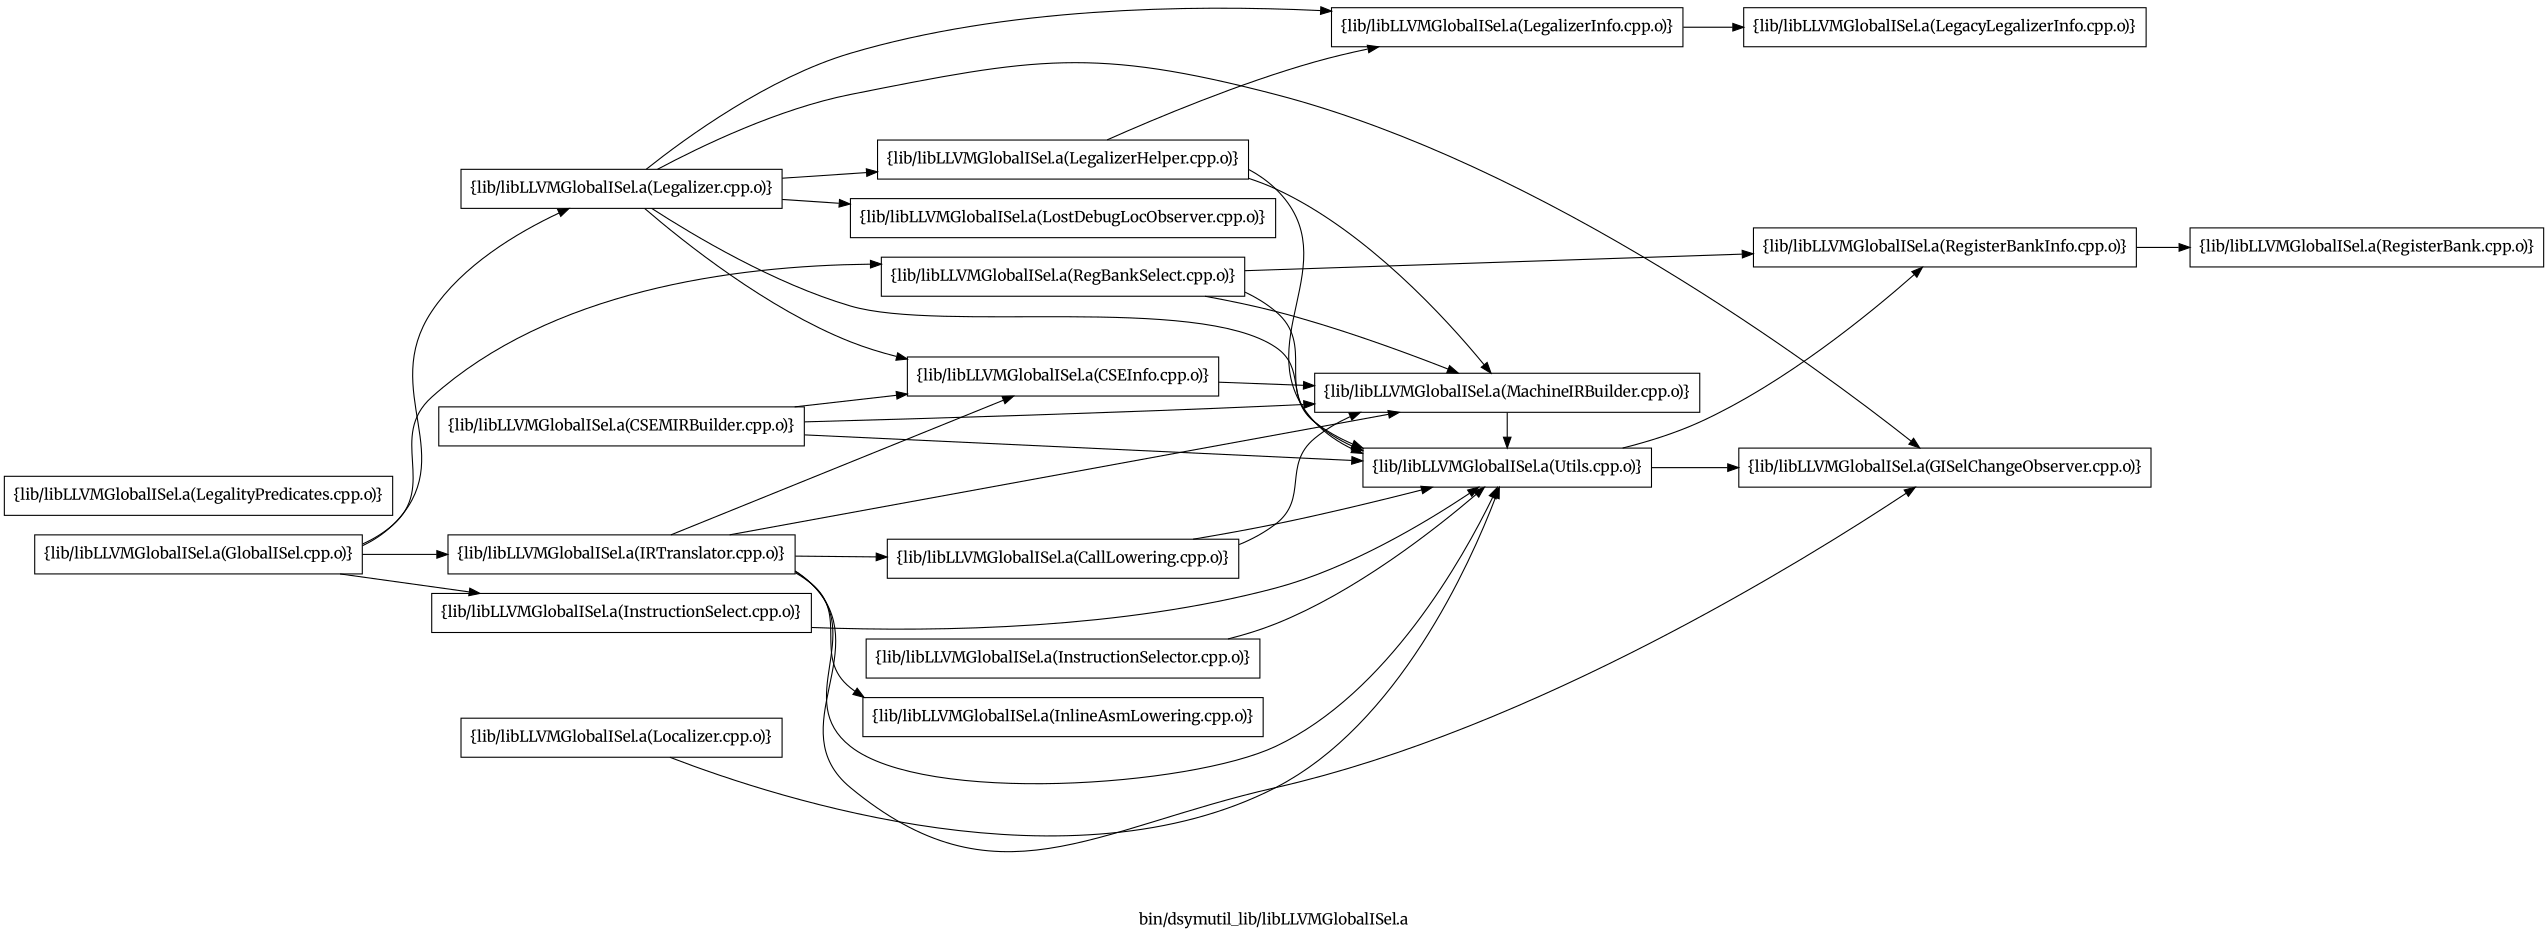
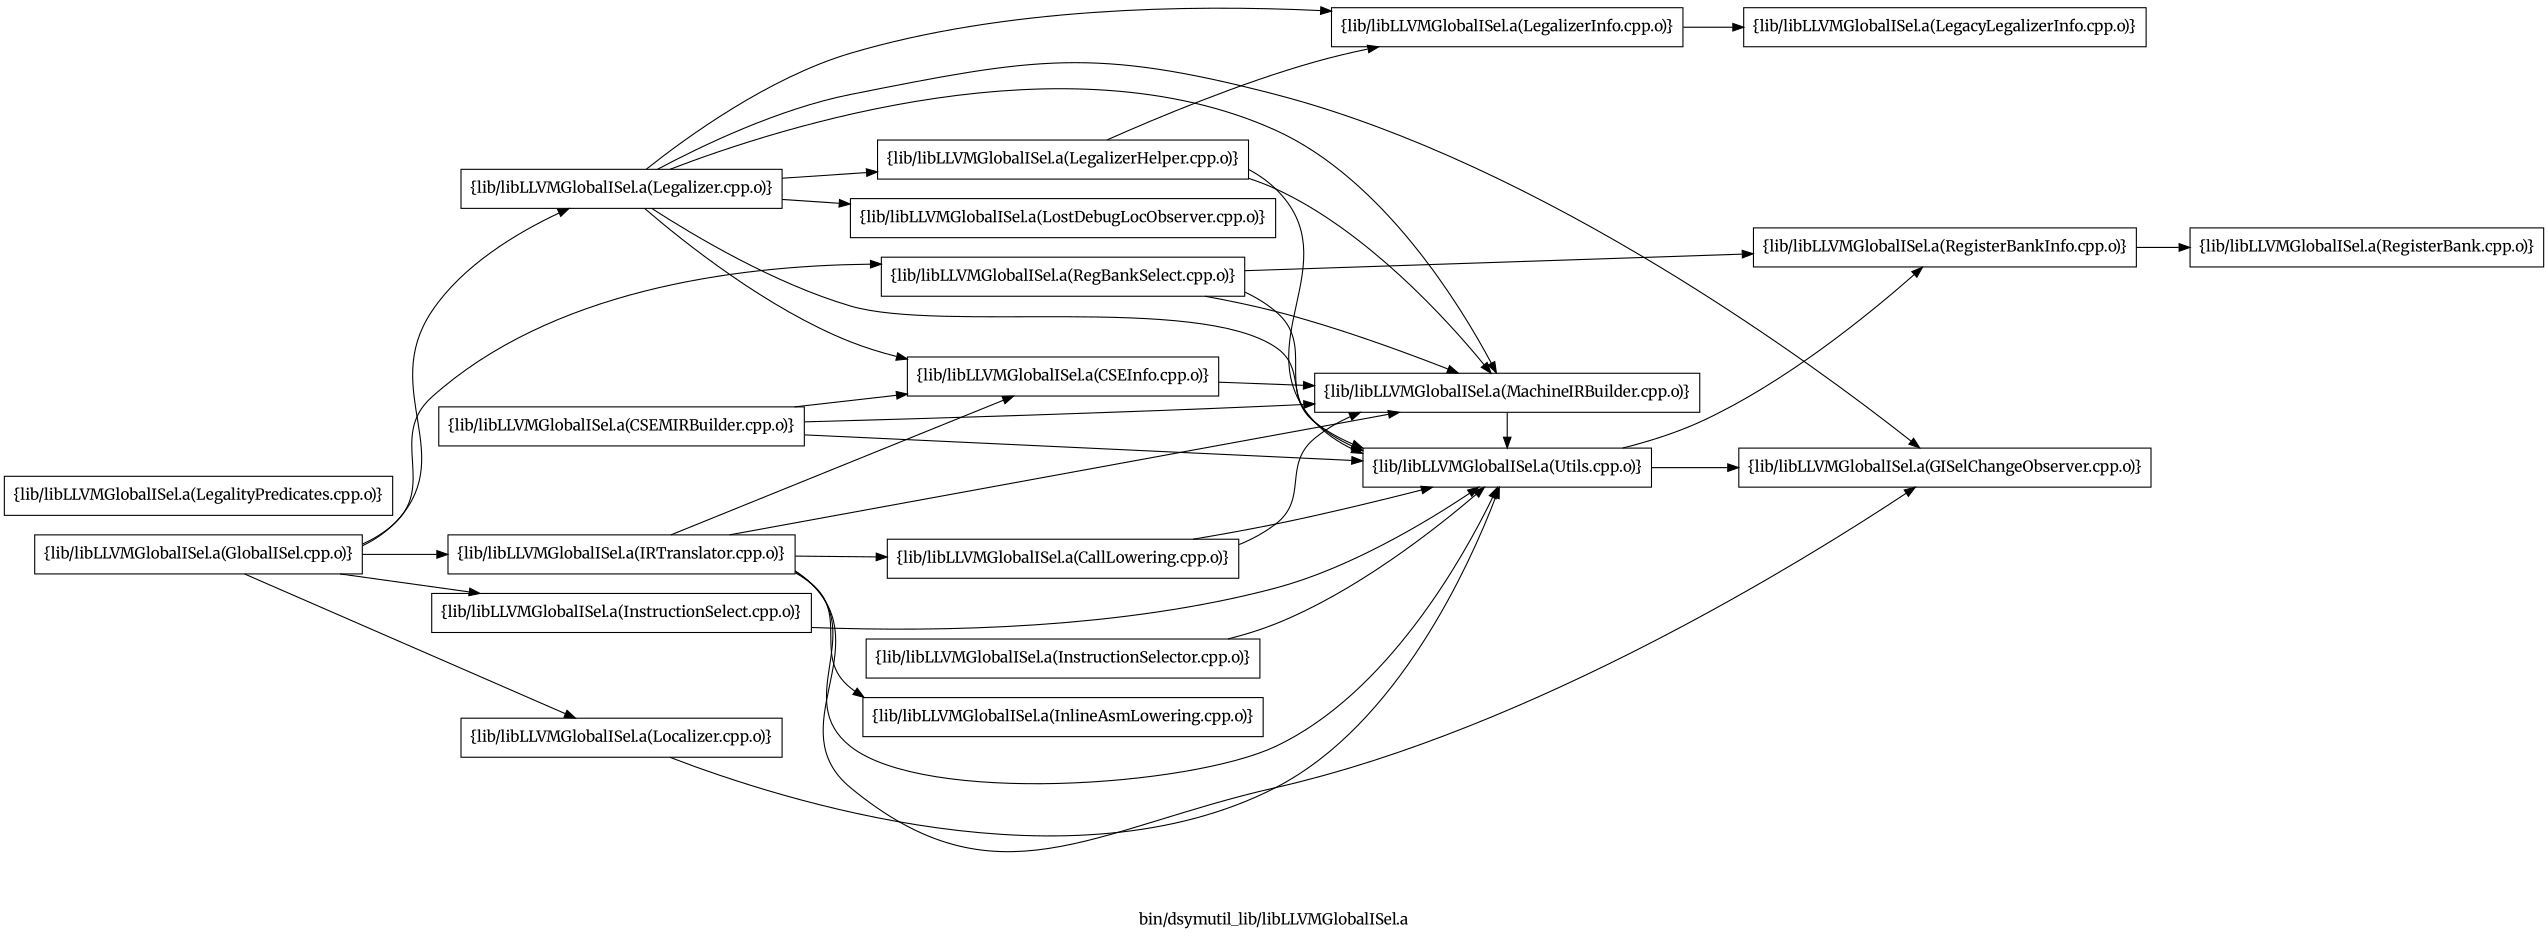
none -> (1131, 94)
none -> (405, 644)
